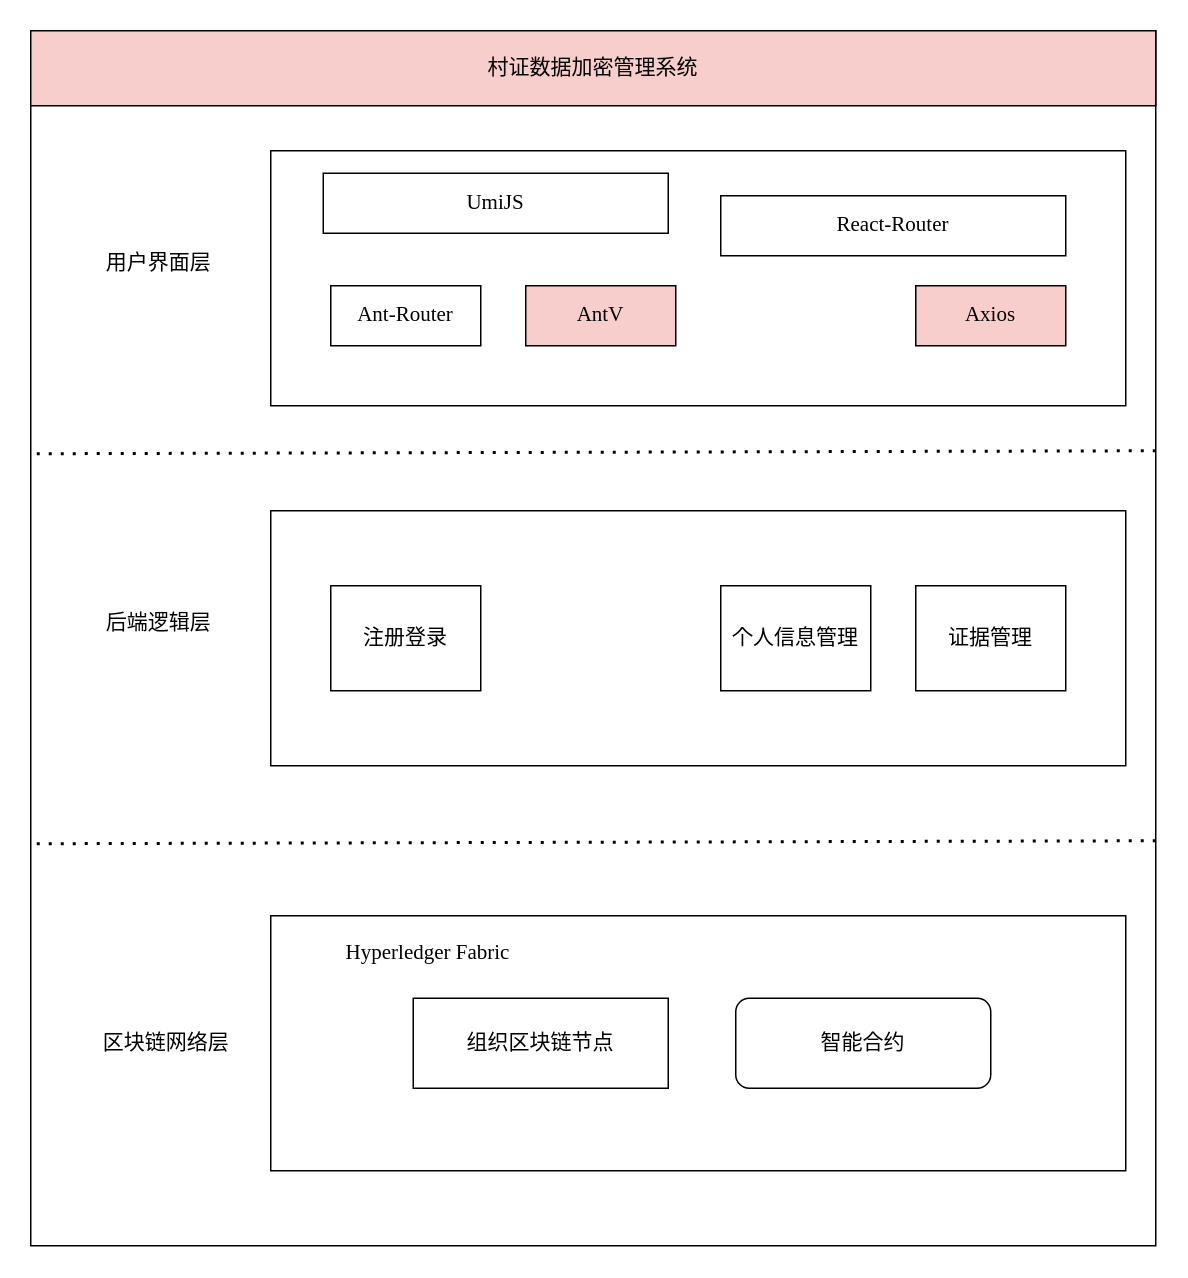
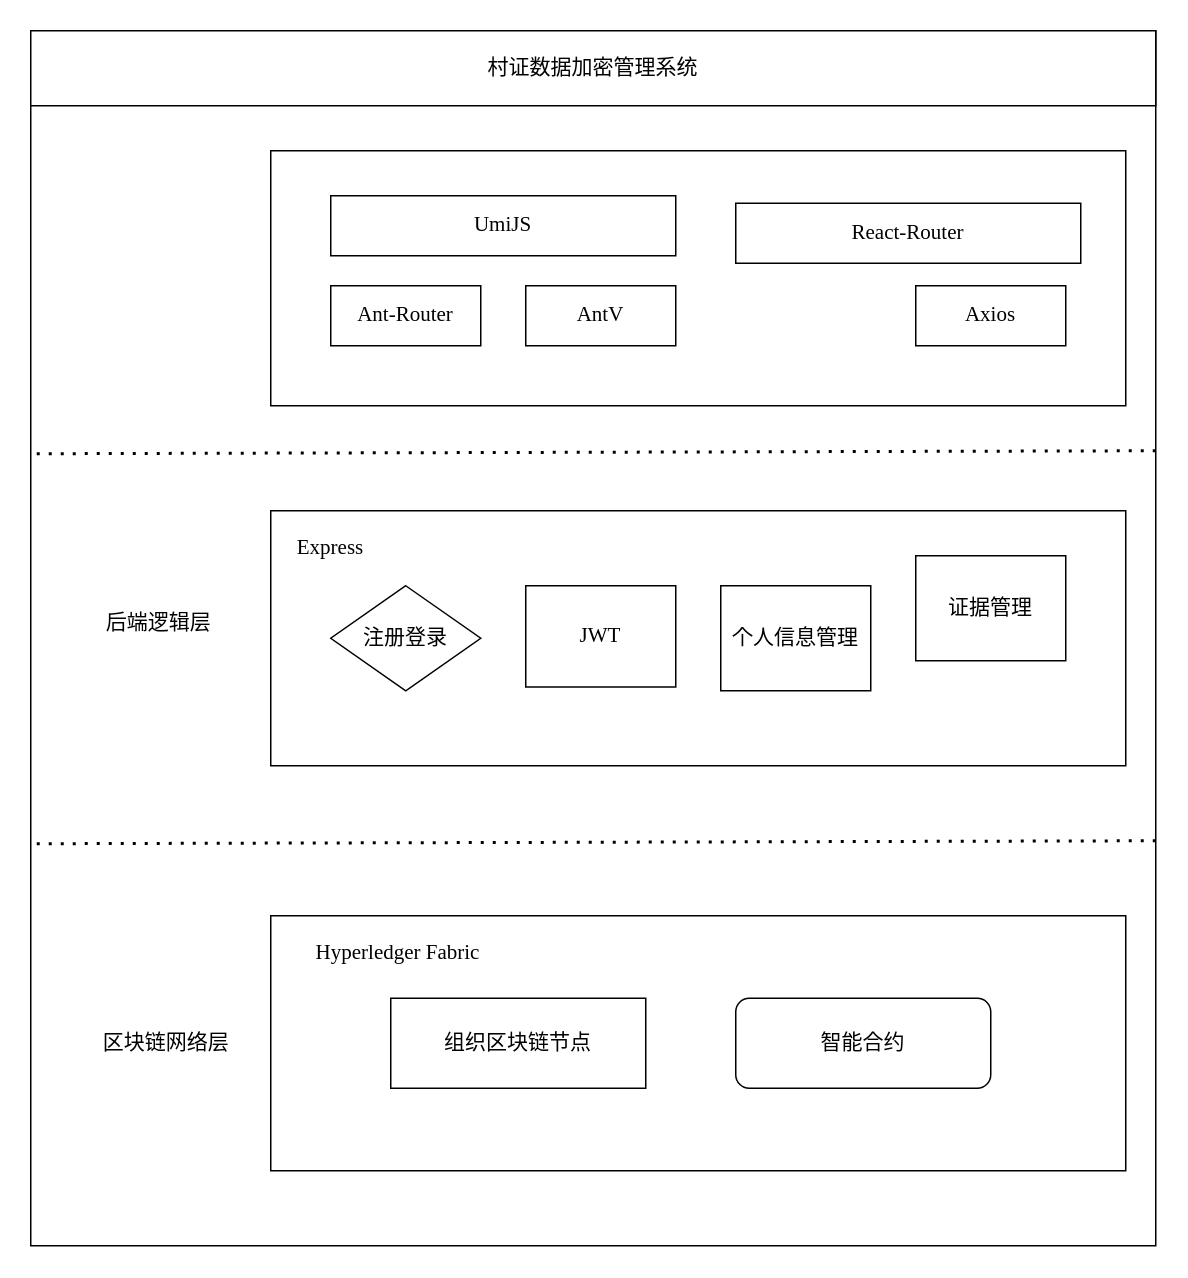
(593, 68) -> (593, 68)
(496, 203) -> (503, 226)
(893, 226) -> (908, 233)
(159, 263) -> none
(601, 316) -> (601, 316)
(991, 316) -> (991, 316)
none -> (331, 548)
none -> (601, 636)
(406, 638) -> (406, 638)
(991, 638) -> (991, 608)
(428, 953) -> (398, 953)
(541, 1043) -> (518, 1043)
